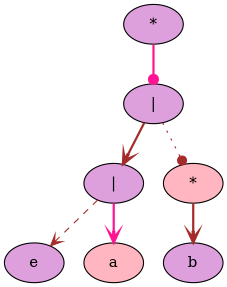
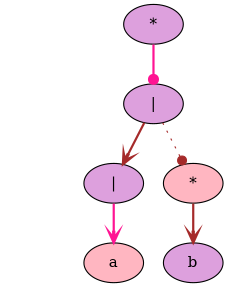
(34, 263) -> none
